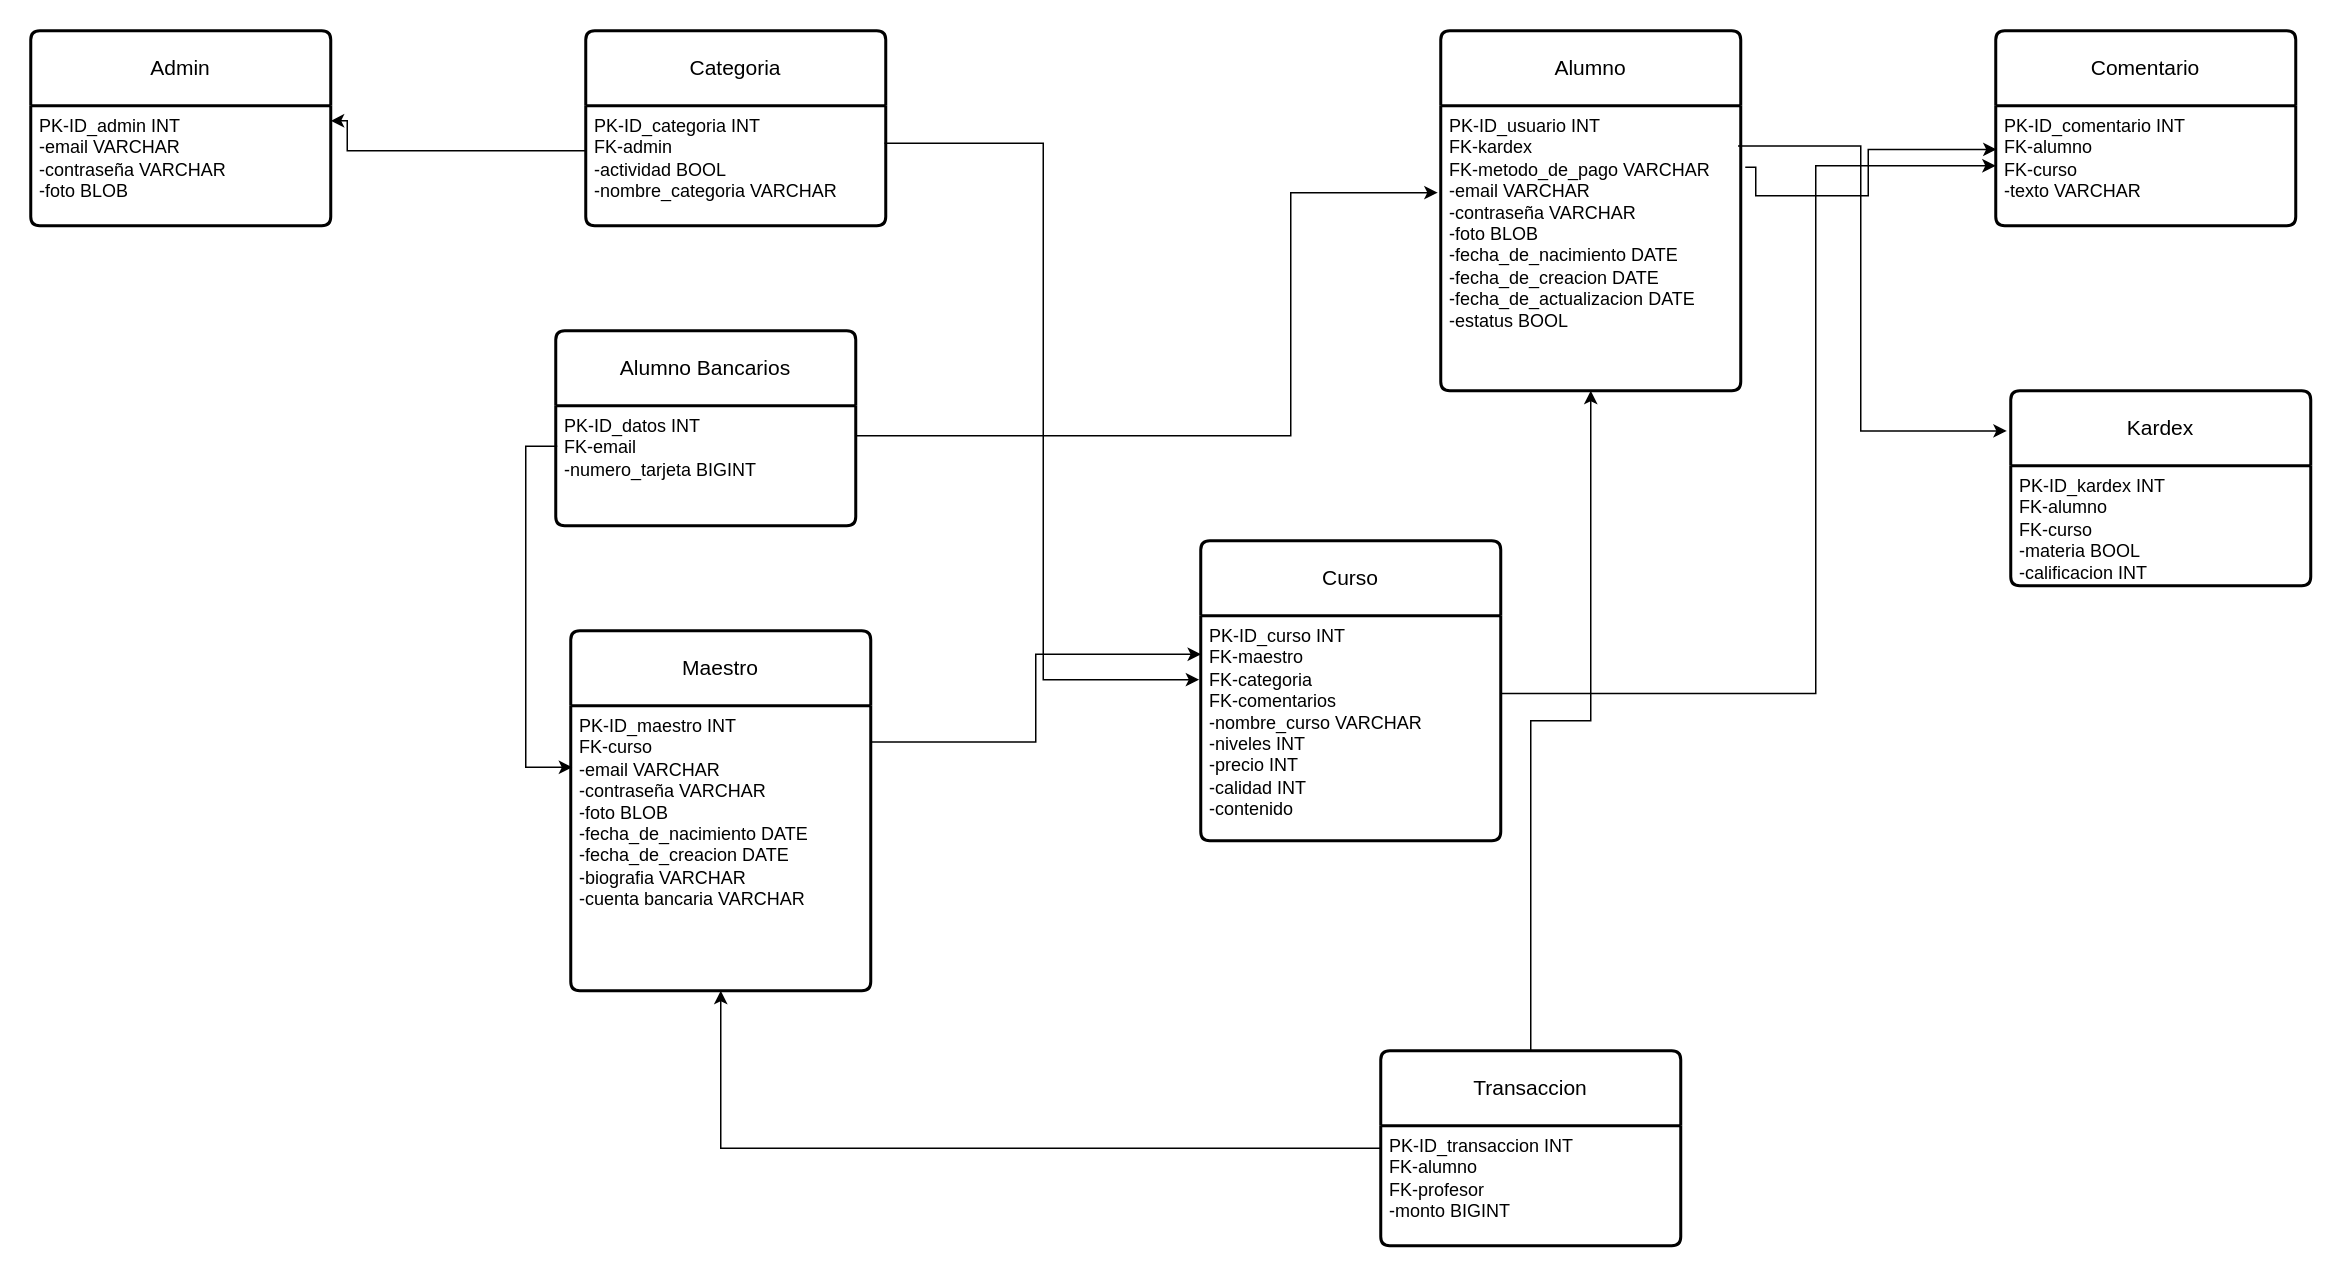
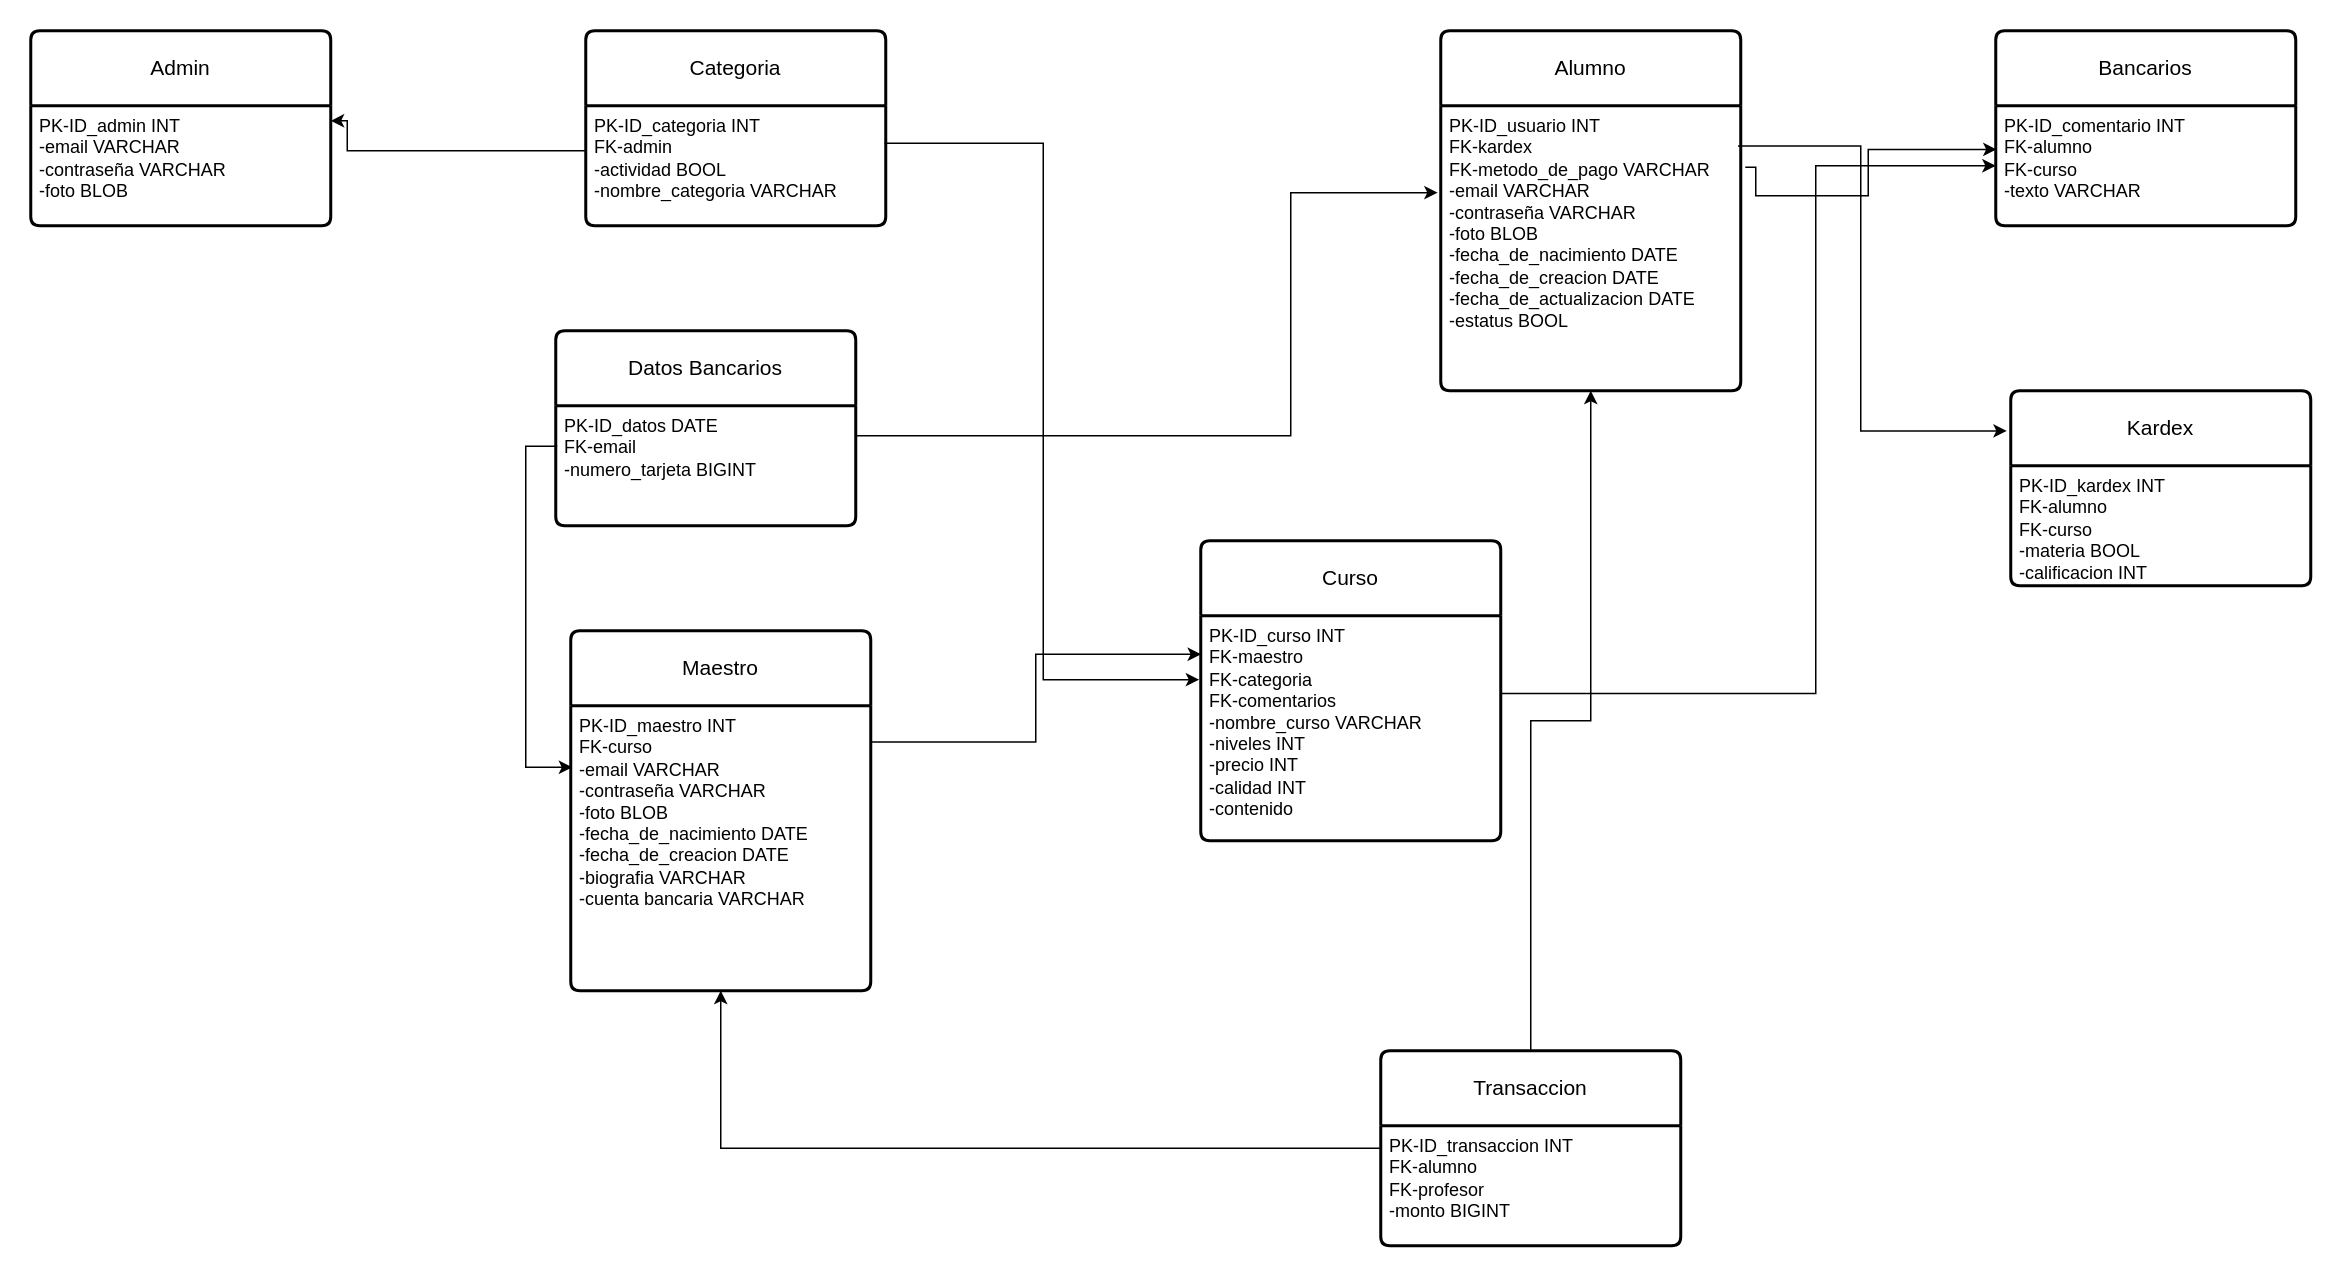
(2146, 68) -> (2146, 68)
(706, 368) -> (706, 368)
(673, 449) -> (673, 449)
